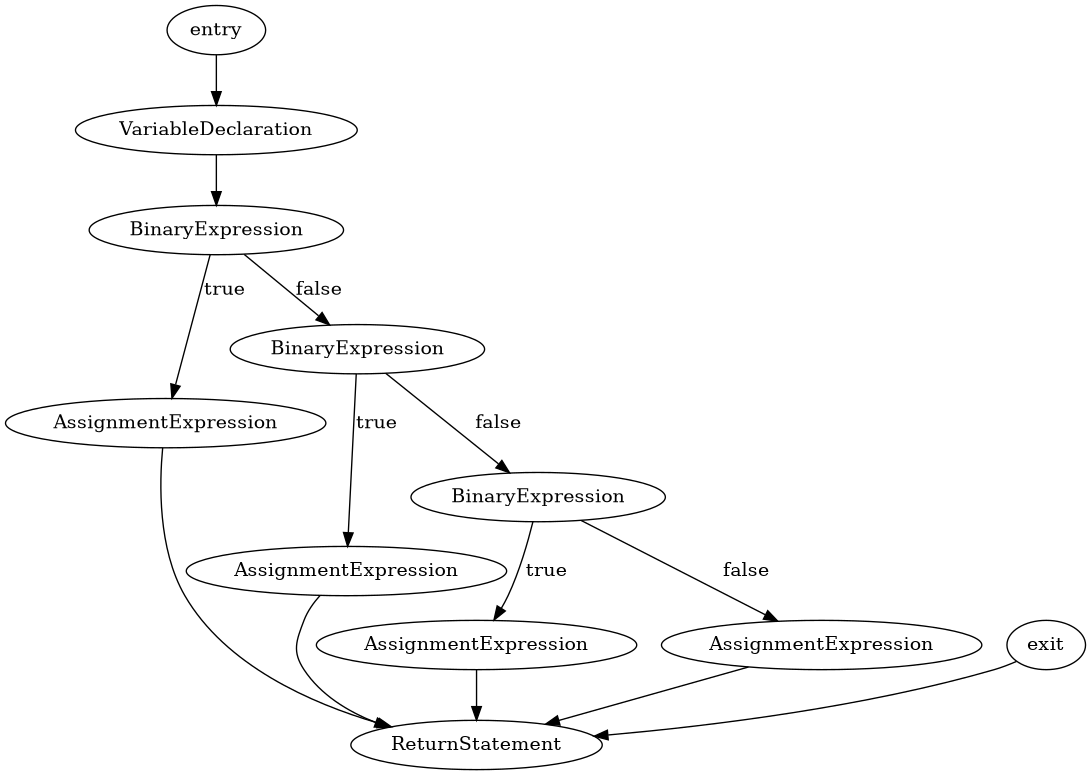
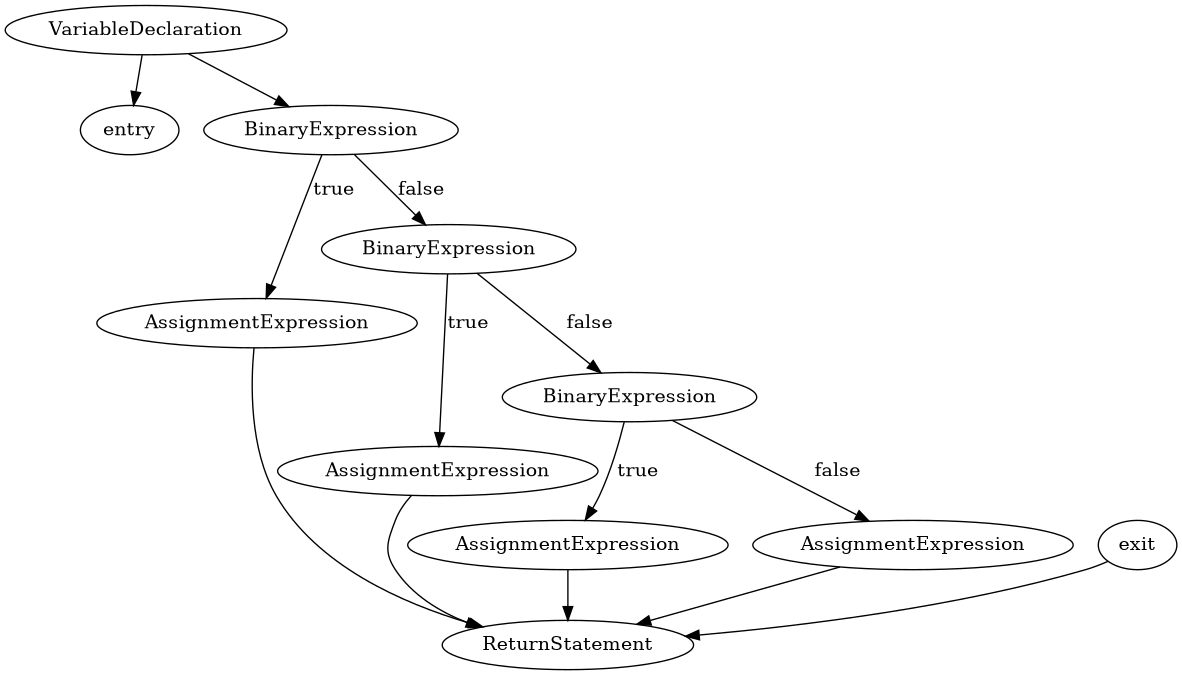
(216, 73) -> (139, 73)
